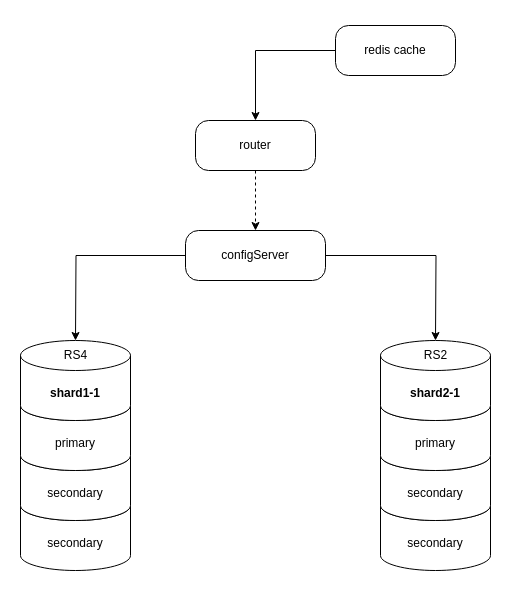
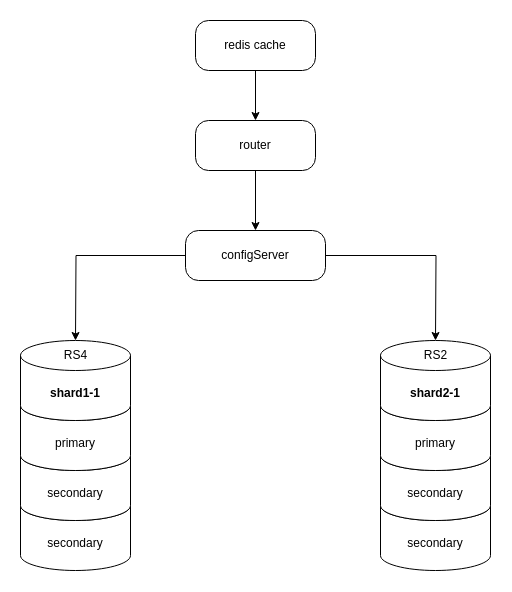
(396, 51) -> (256, 46)
(256, 198) -> (256, 198)
